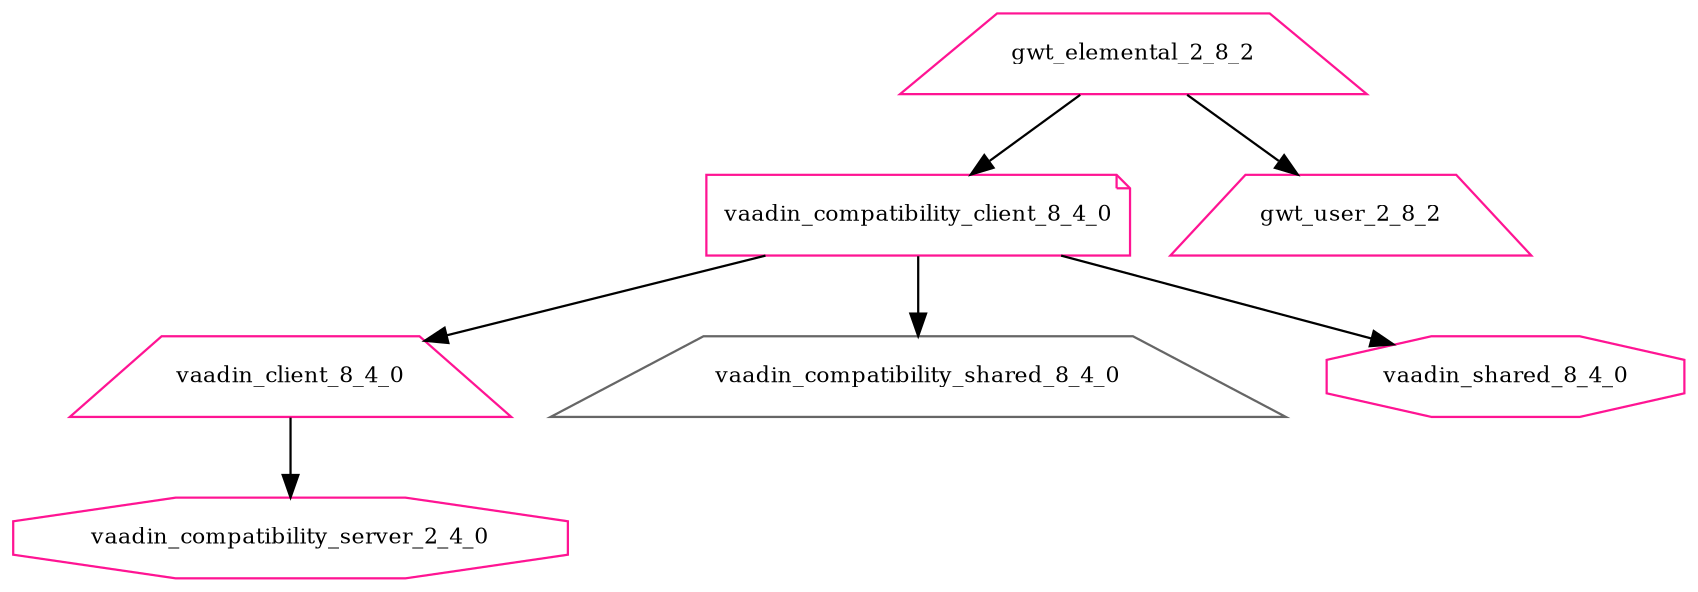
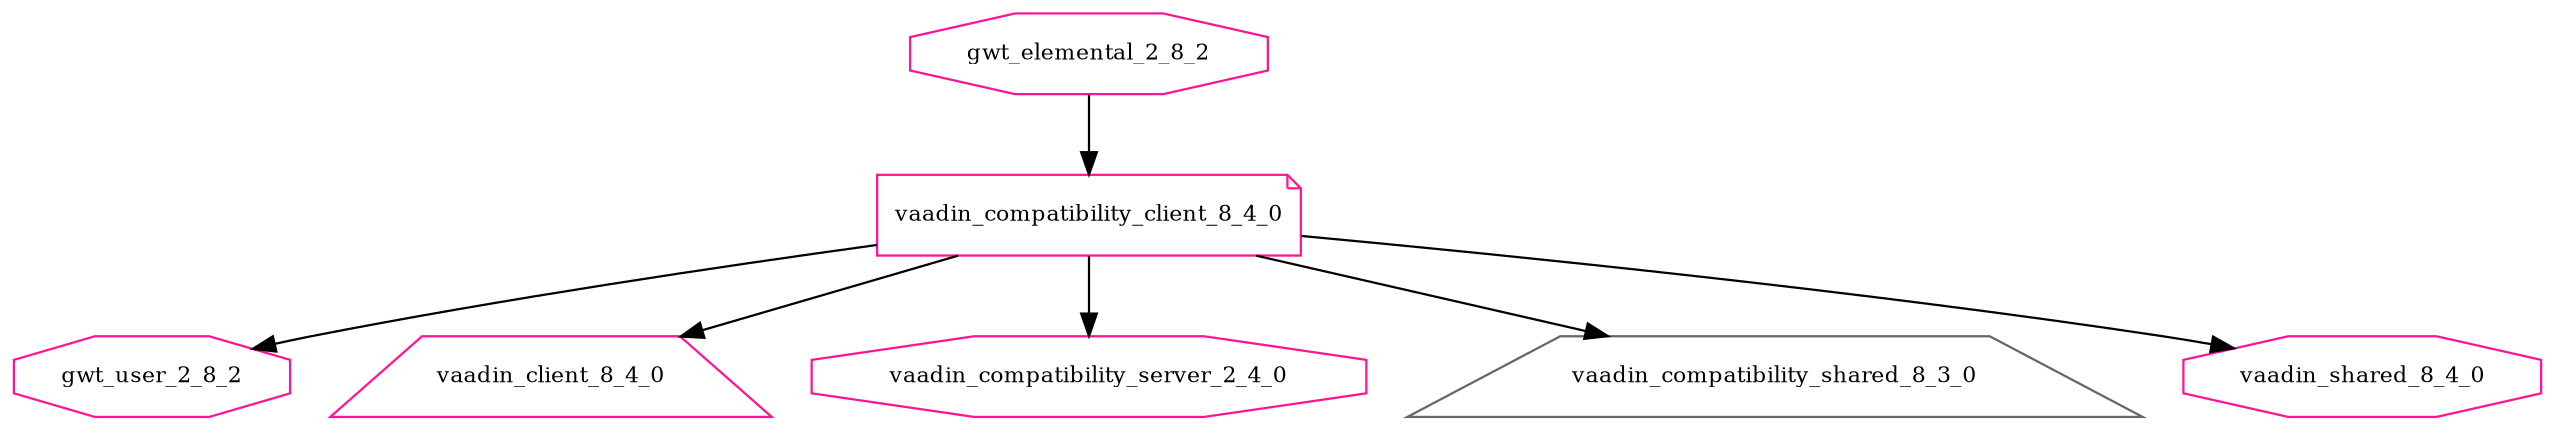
(1133, 54) -> (1089, 54)
(1233, 128) -> (575, 290)
(1351, 215) -> (152, 377)
(918, 377) -> (1775, 377)
(291, 446) -> (1089, 285)
